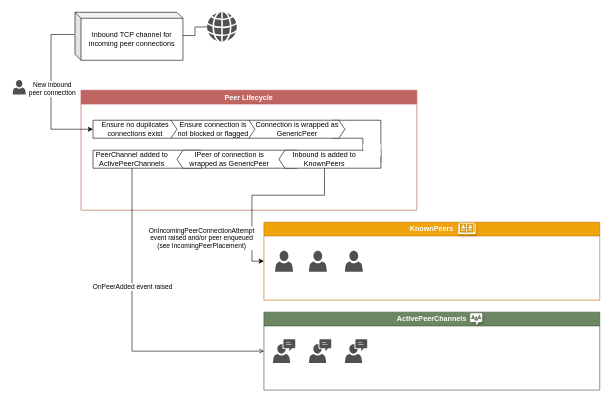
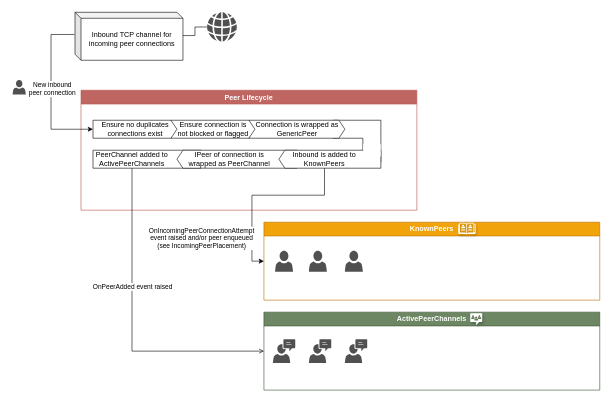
(229, 159) -> (229, 159)
